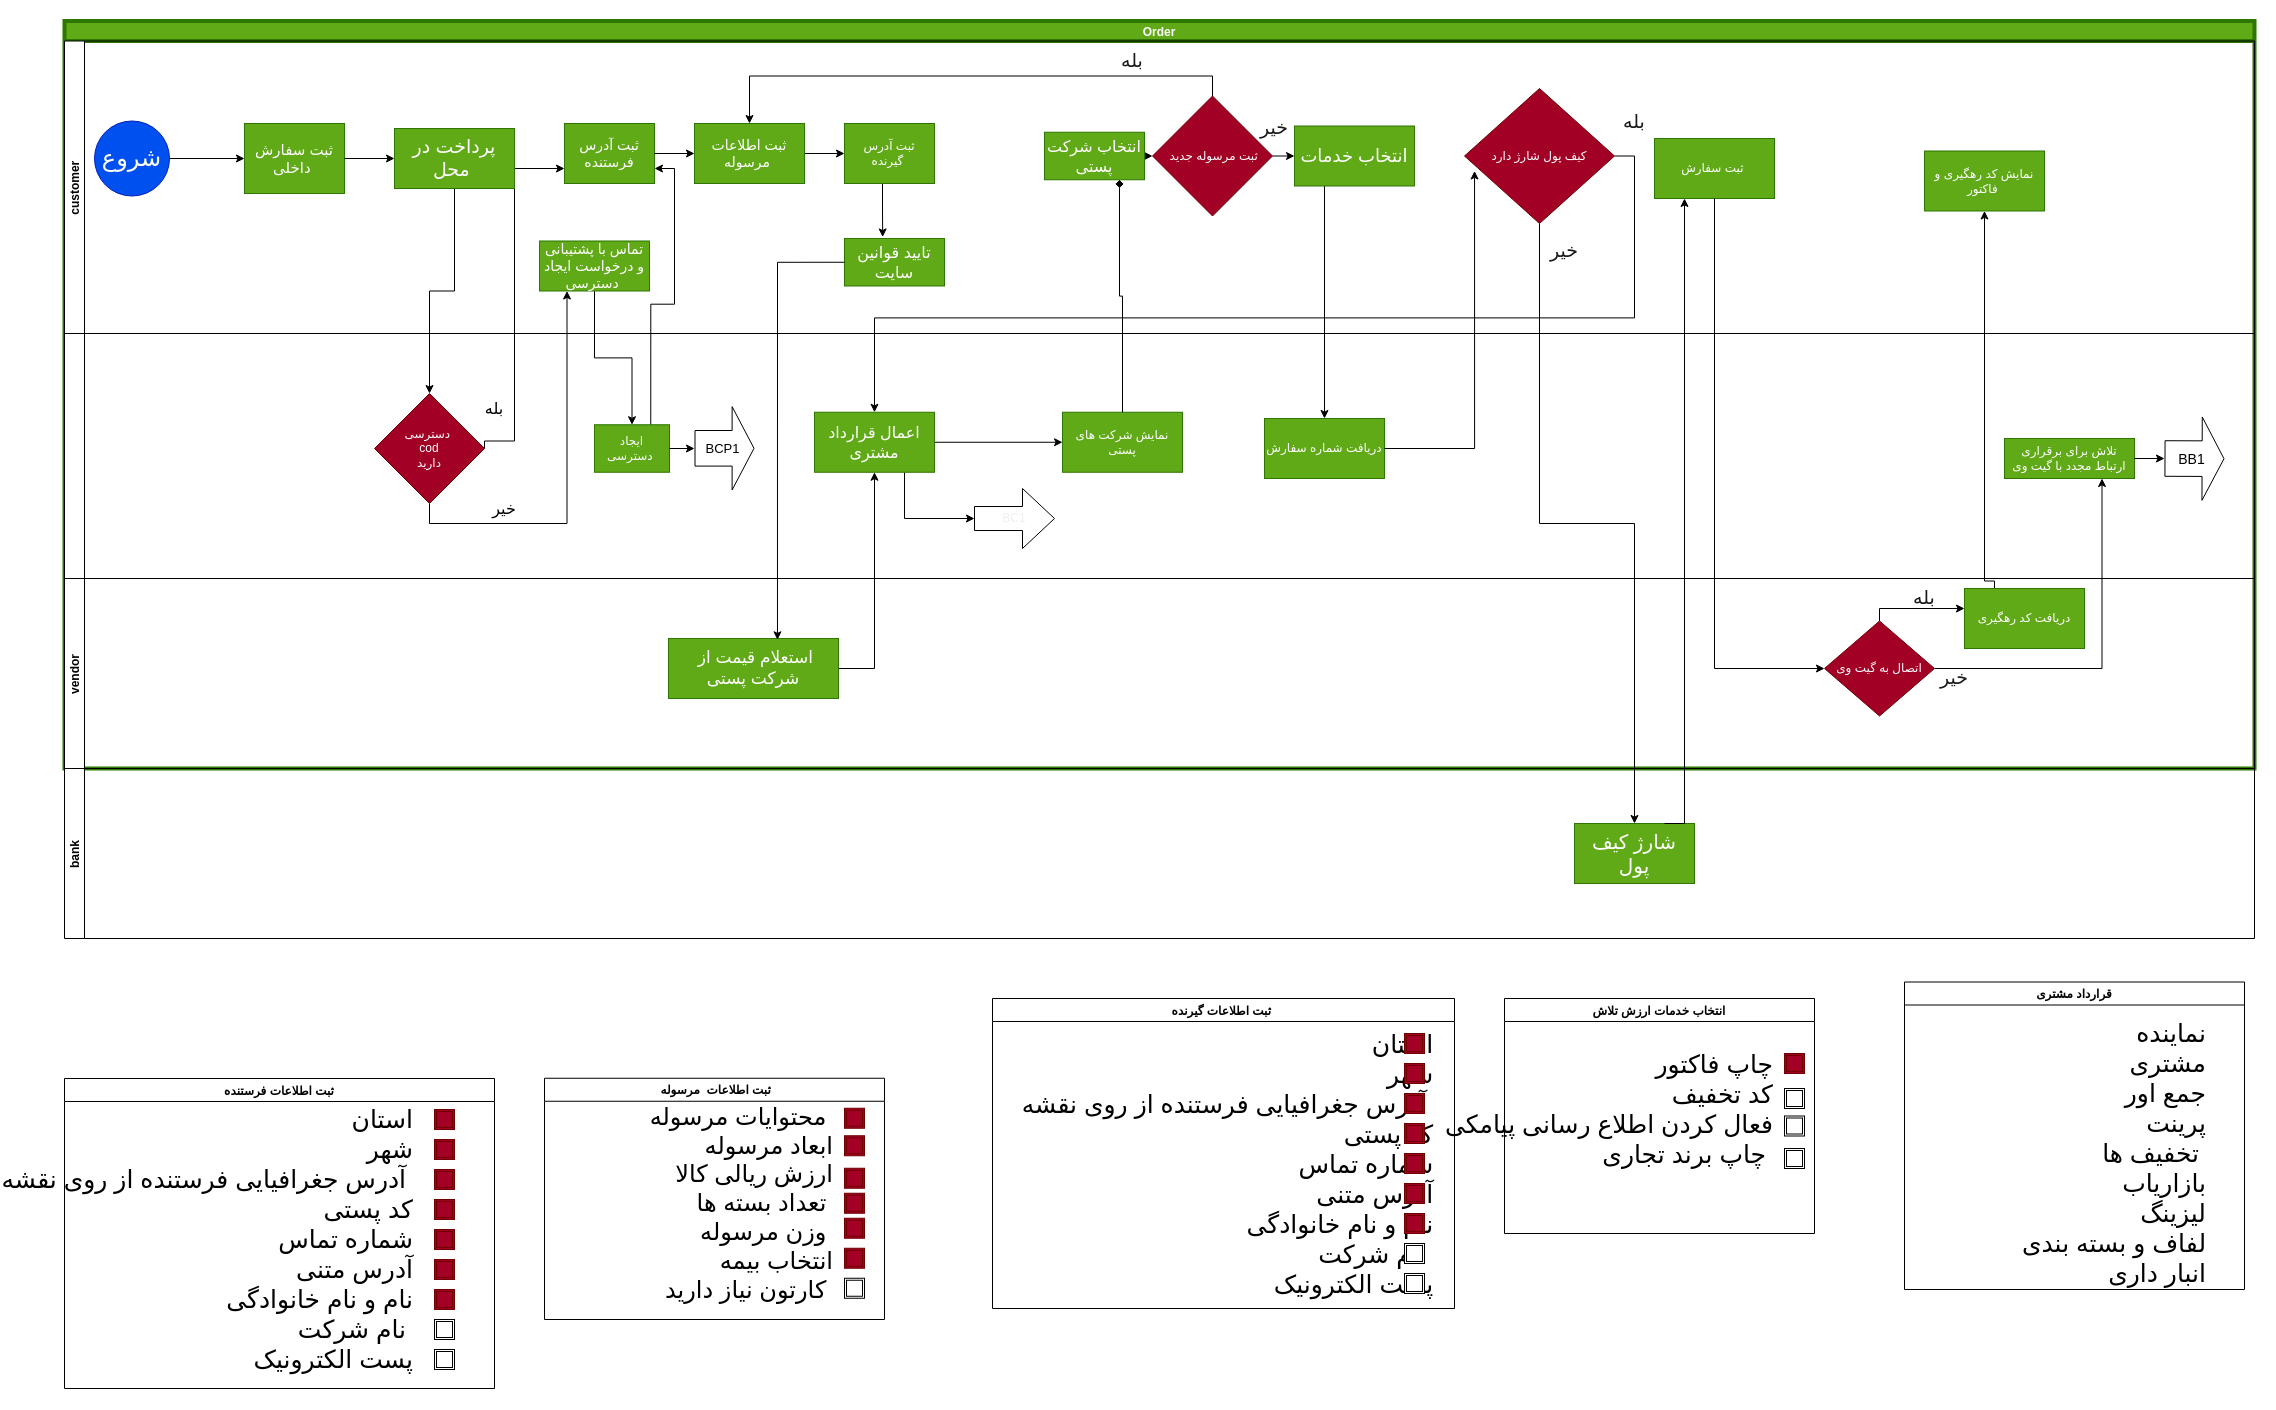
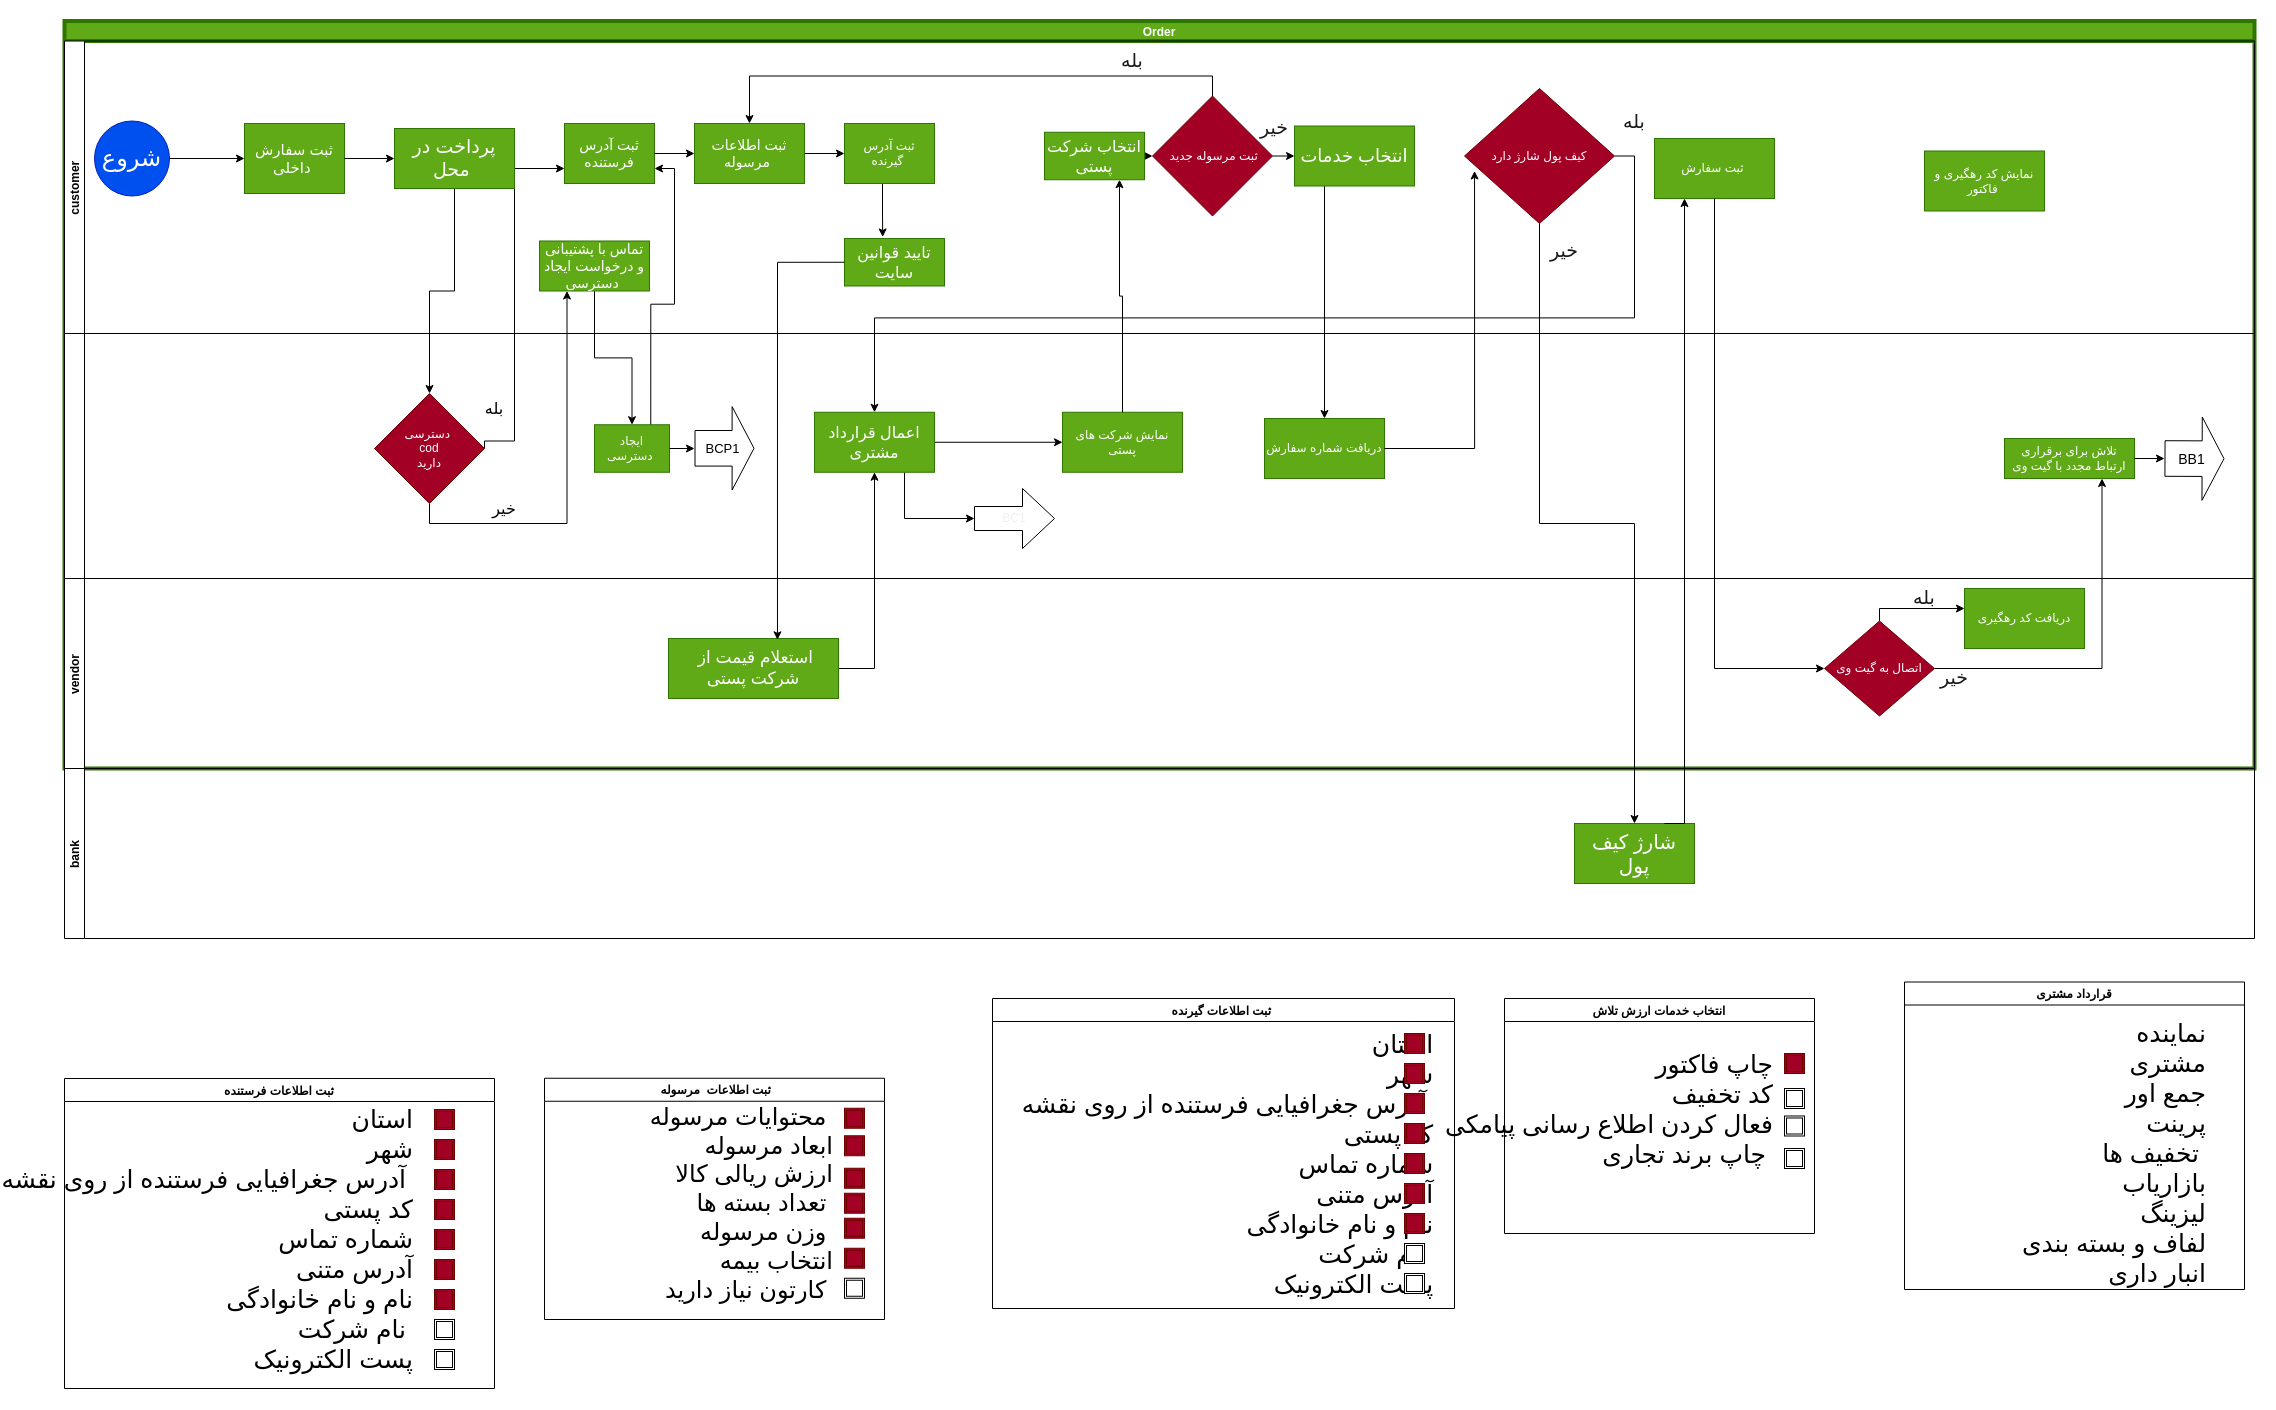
(1120, 188) -> (1120, 188)
(1985, 408) -> none
